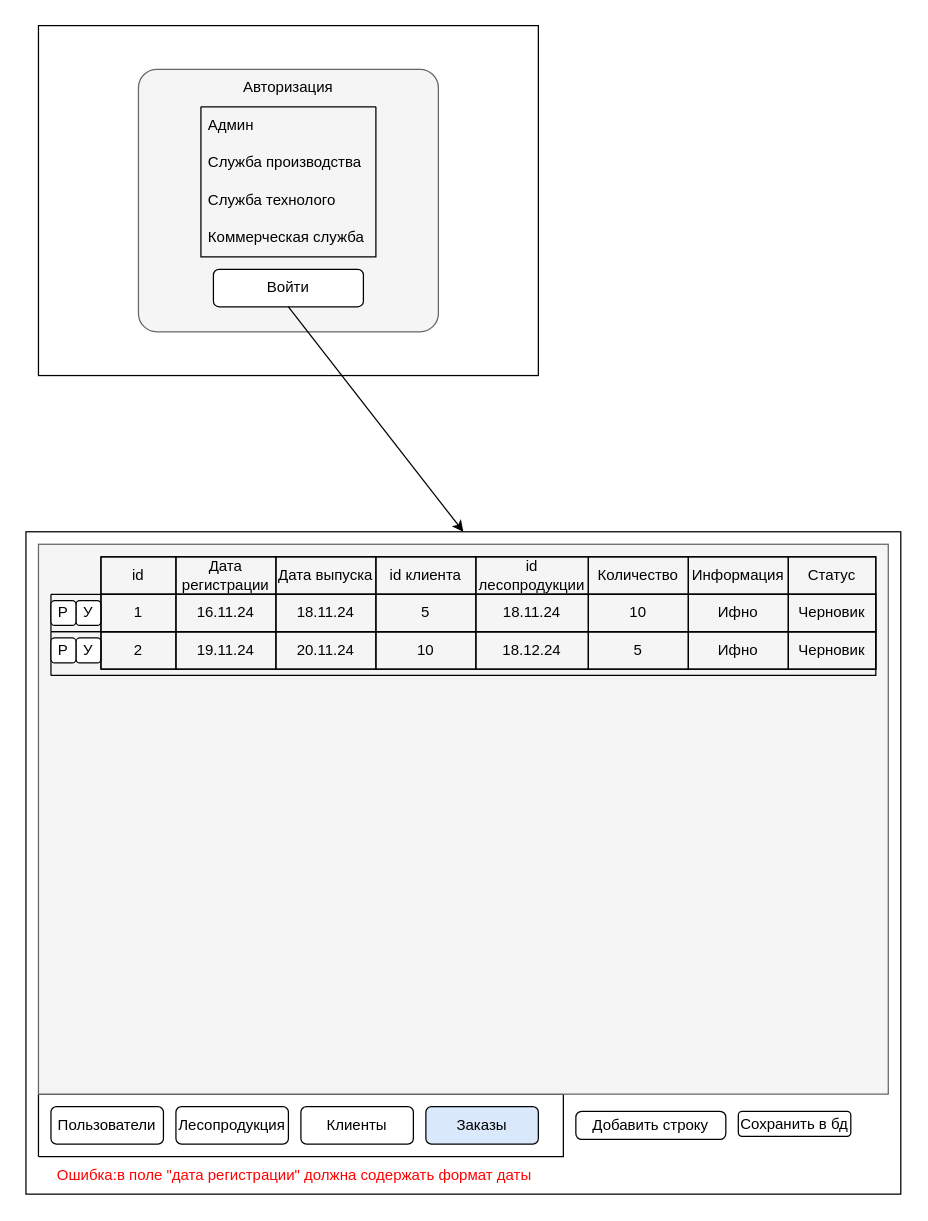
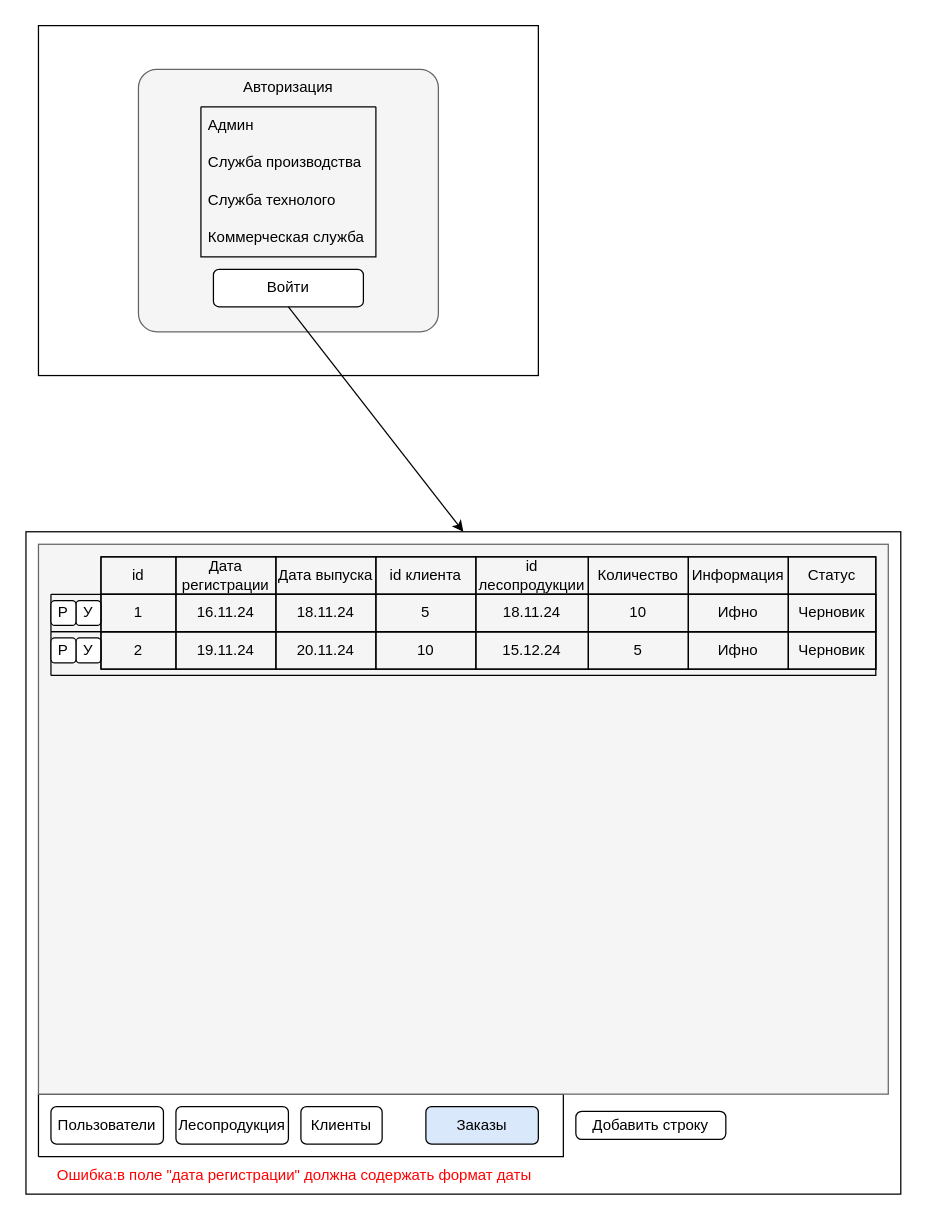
(532, 651) -> (532, 651)
(794, 1124) -> none
(357, 1126) -> (341, 1126)
